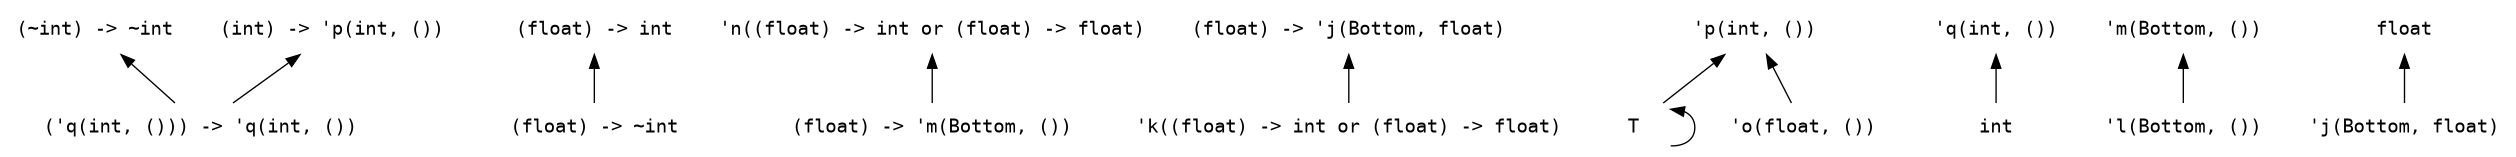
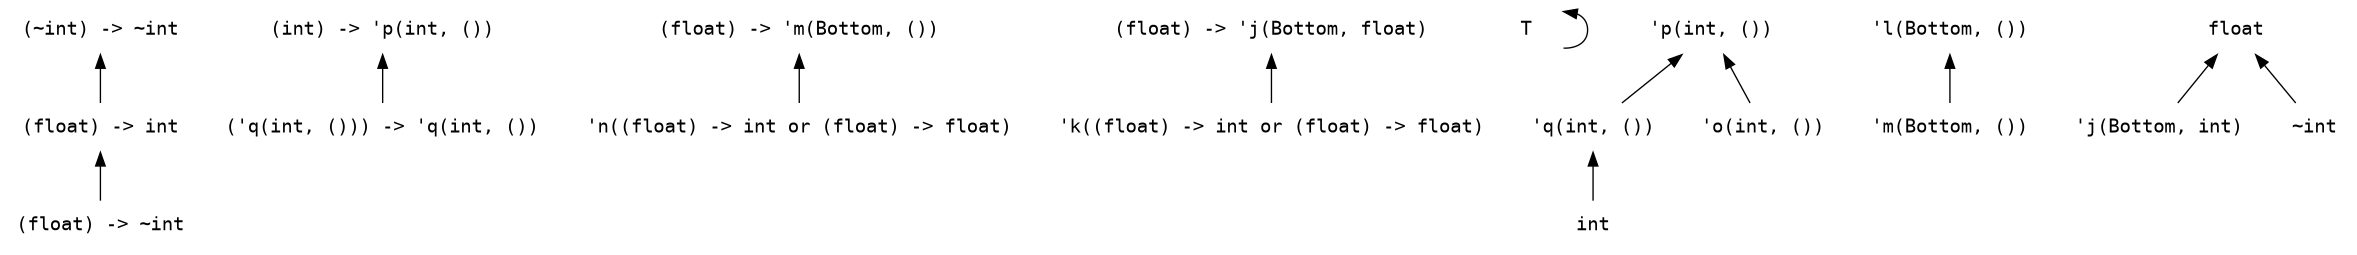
(1688, 83) -> (1647, 83)
(153, 84) -> (100, 86)
(932, 86) -> (799, 86)
(2183, 86) -> (1950, 86)
(1803, 128) -> (1763, 128)
none -> (2315, 128)
(2405, 128) -> (2159, 128)
